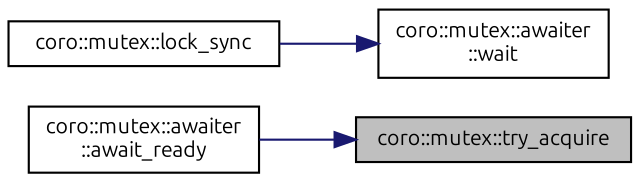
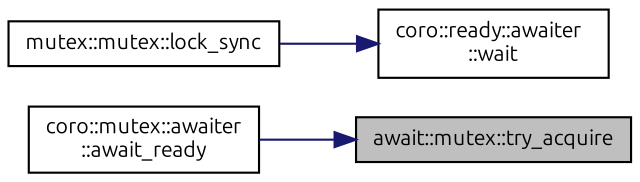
(144, 44) -> (144, 44)
(494, 44) -> (494, 44)
(494, 140) -> (494, 140)
